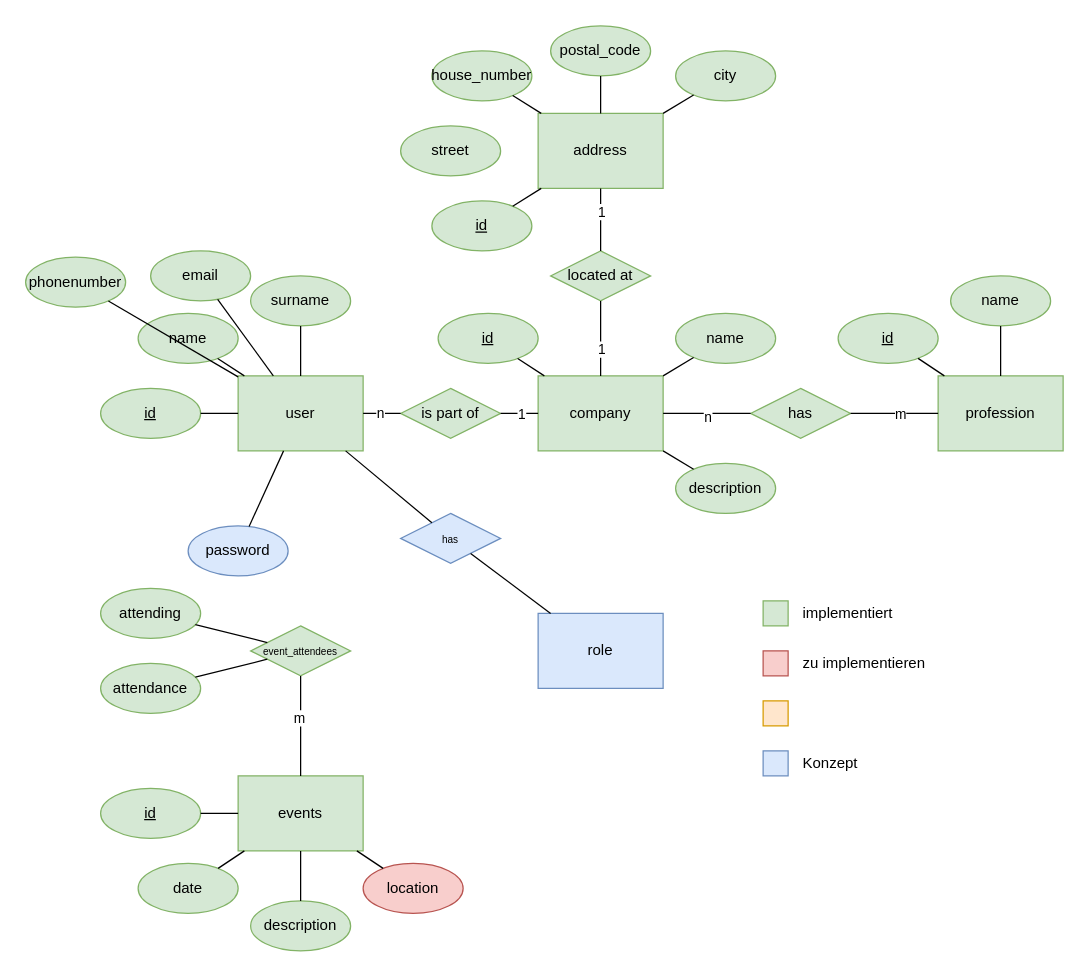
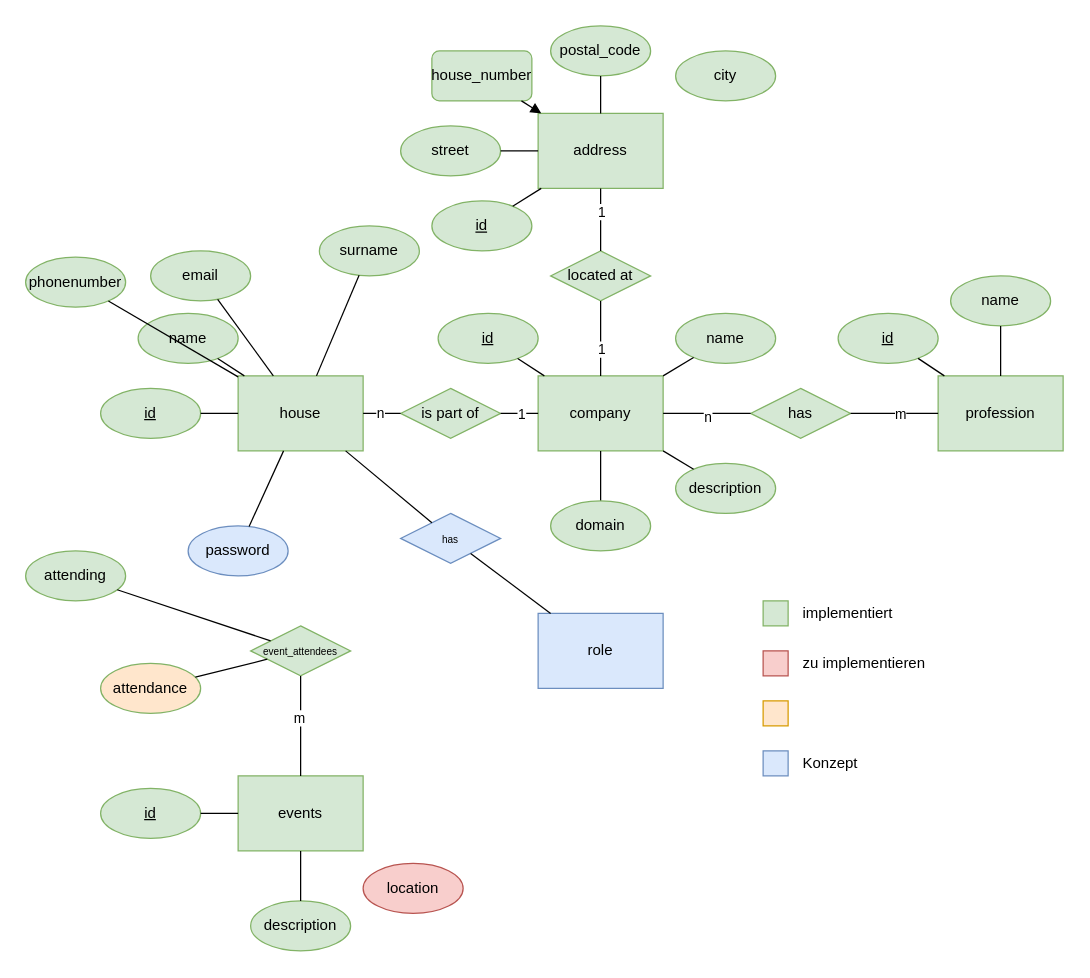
(482, 76) -> (482, 76)
(678, 104) -> none
(535, 109) -> (532, 107)
none -> (519, 151)
(301, 301) -> (369, 251)
(301, 413) -> (301, 413)
none -> (601, 476)
none -> (601, 526)
(151, 613) -> (76, 576)
(151, 688) -> (151, 688)
(231, 860) -> none
(370, 860) -> none
(188, 888) -> none
